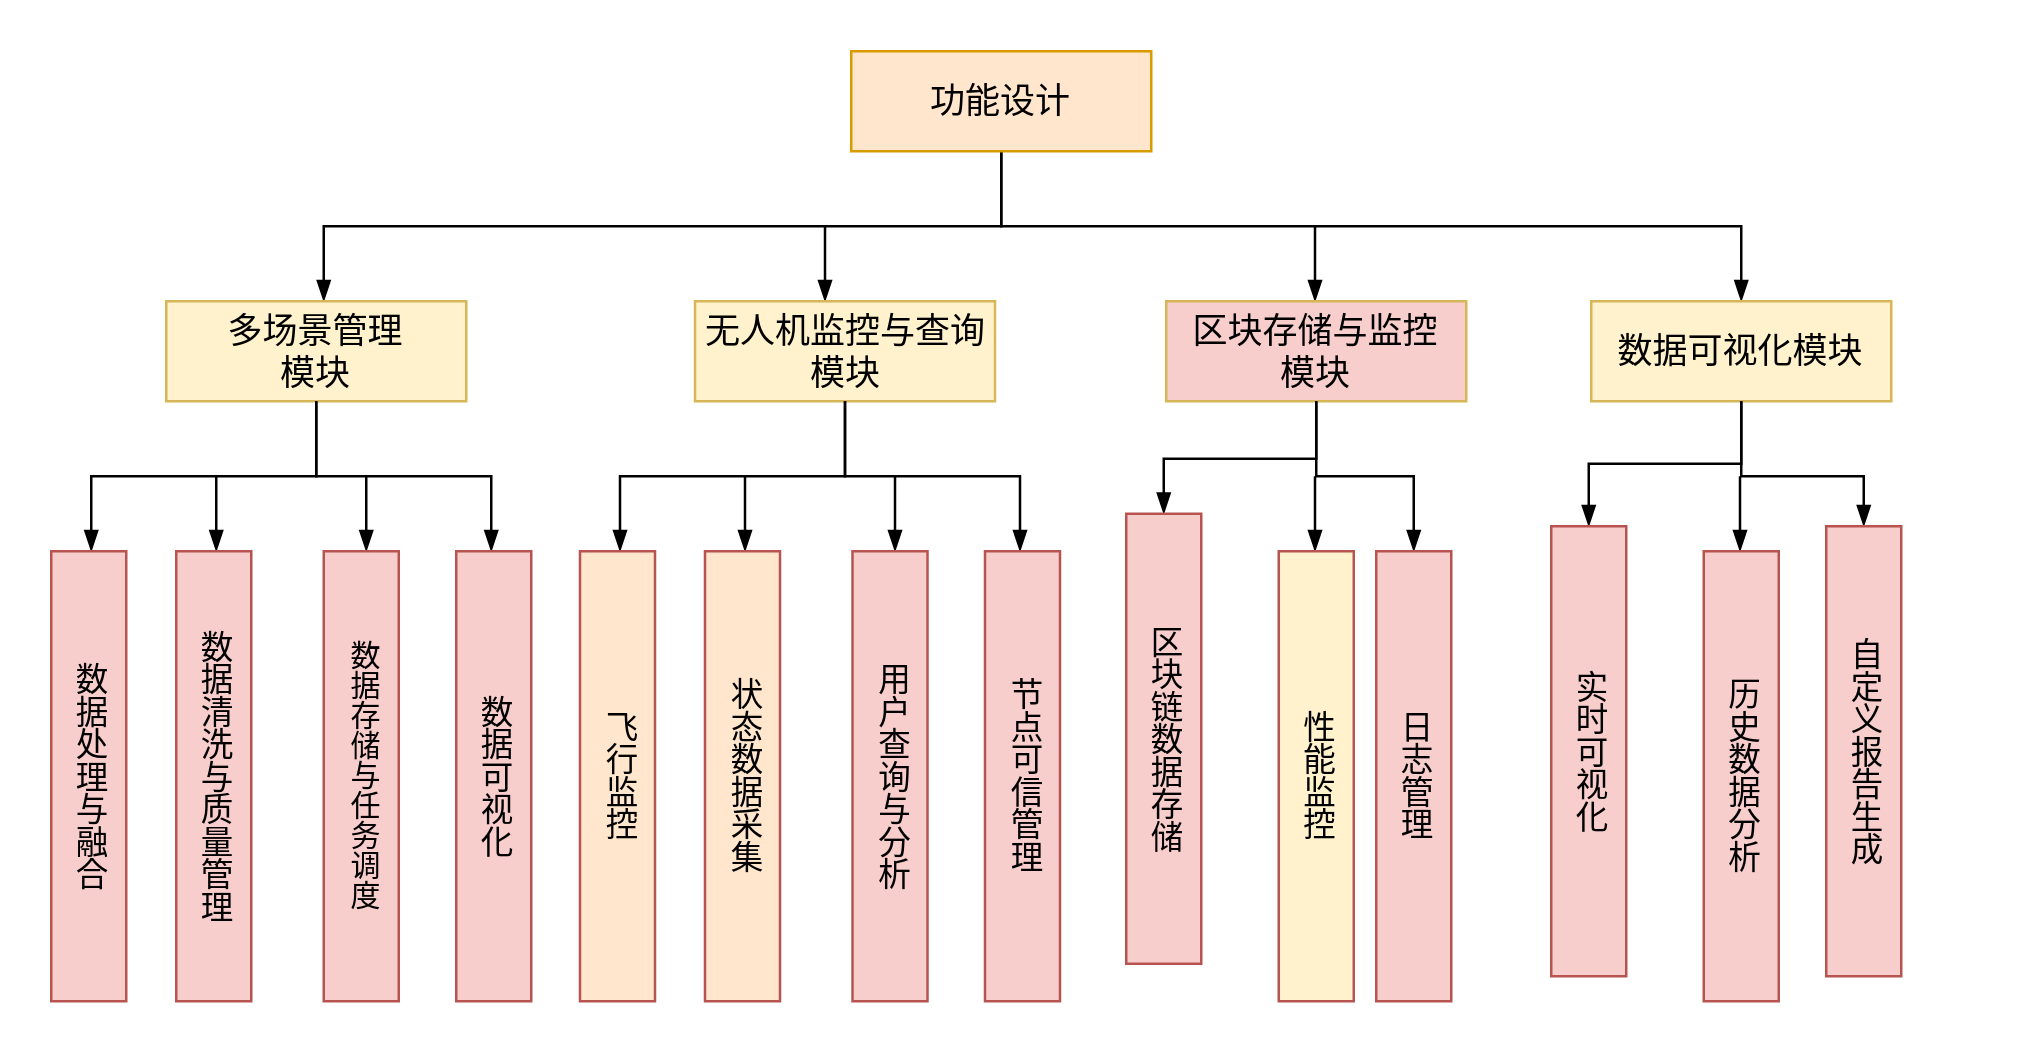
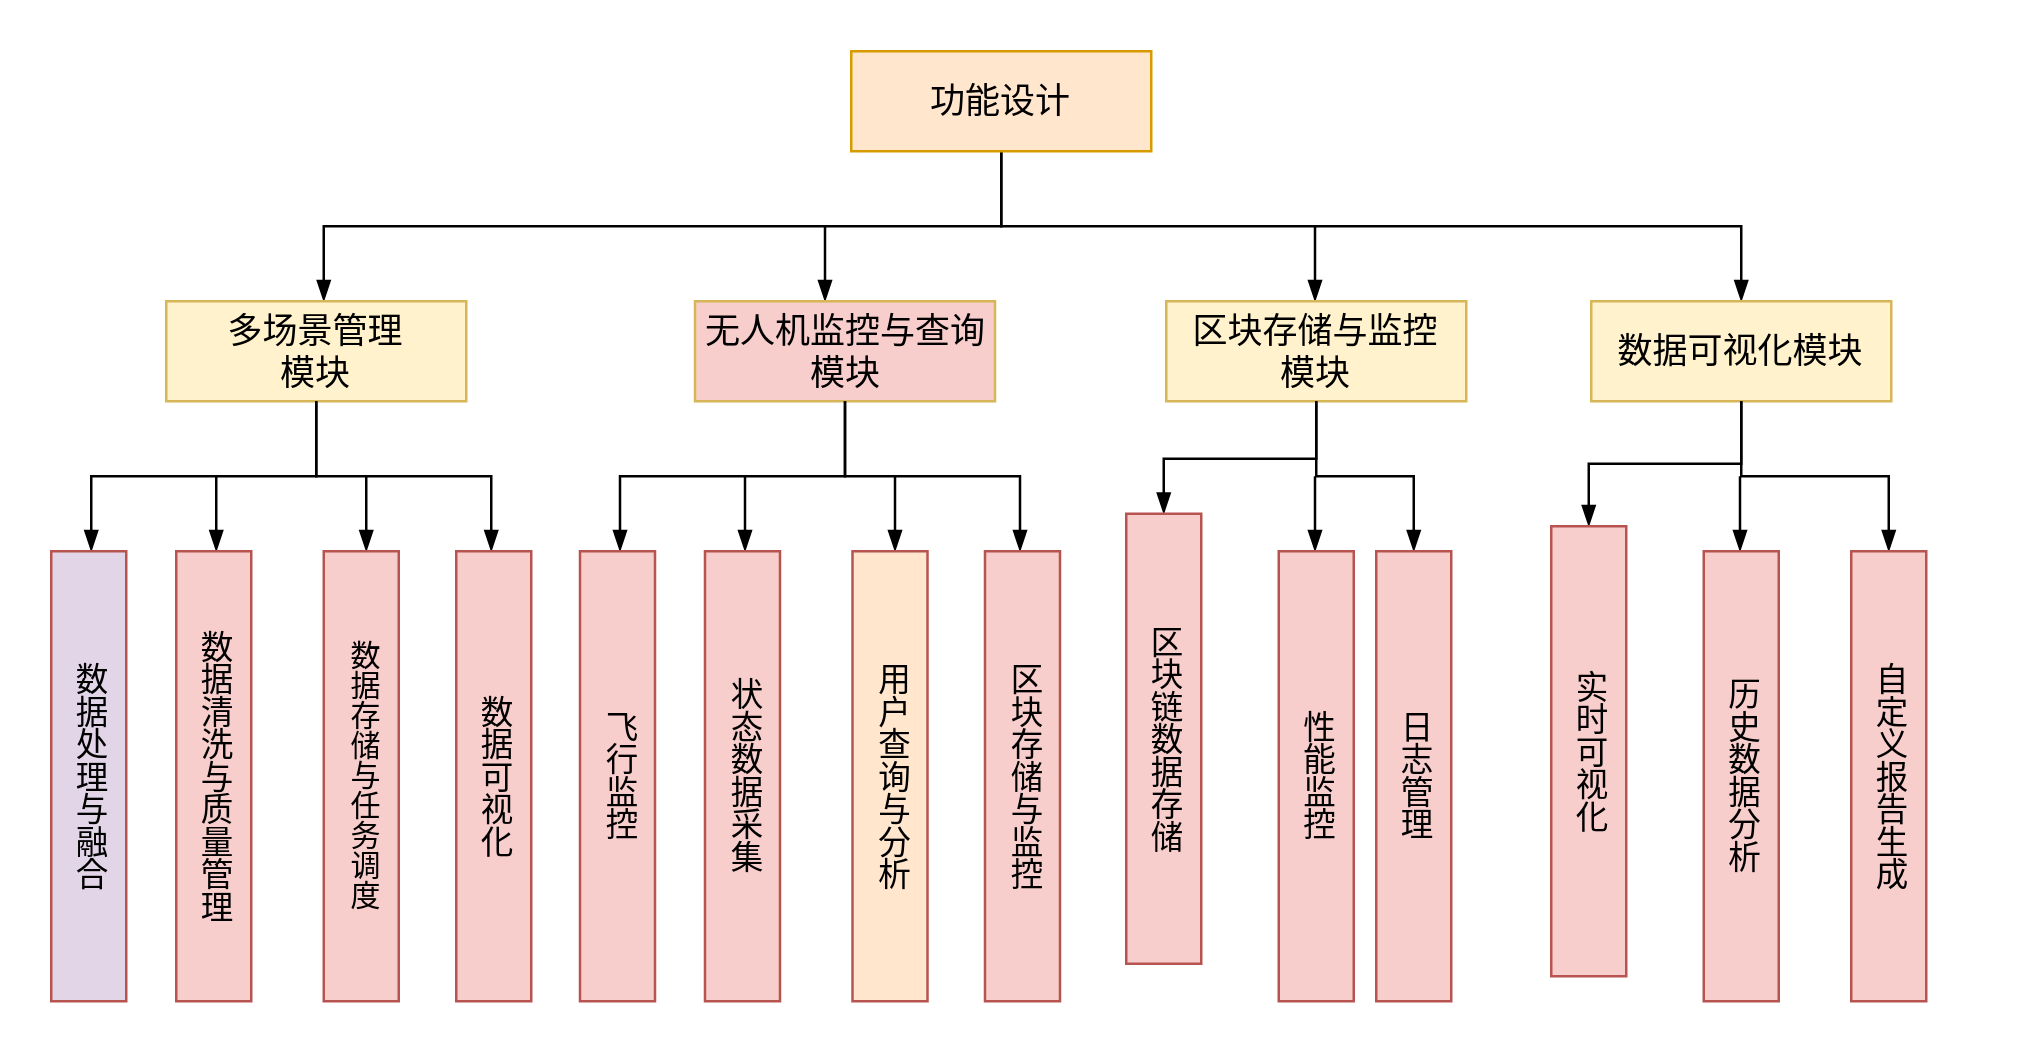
(845, 351) -> (845, 351)
(1316, 351) -> (1316, 351)
(1025, 556) -> (1025, 556)
(1864, 751) -> (1889, 776)
(89, 776) -> (89, 776)
(618, 776) -> (618, 776)
(743, 776) -> (743, 776)
(890, 776) -> (890, 776)
(1316, 776) -> (1316, 776)
